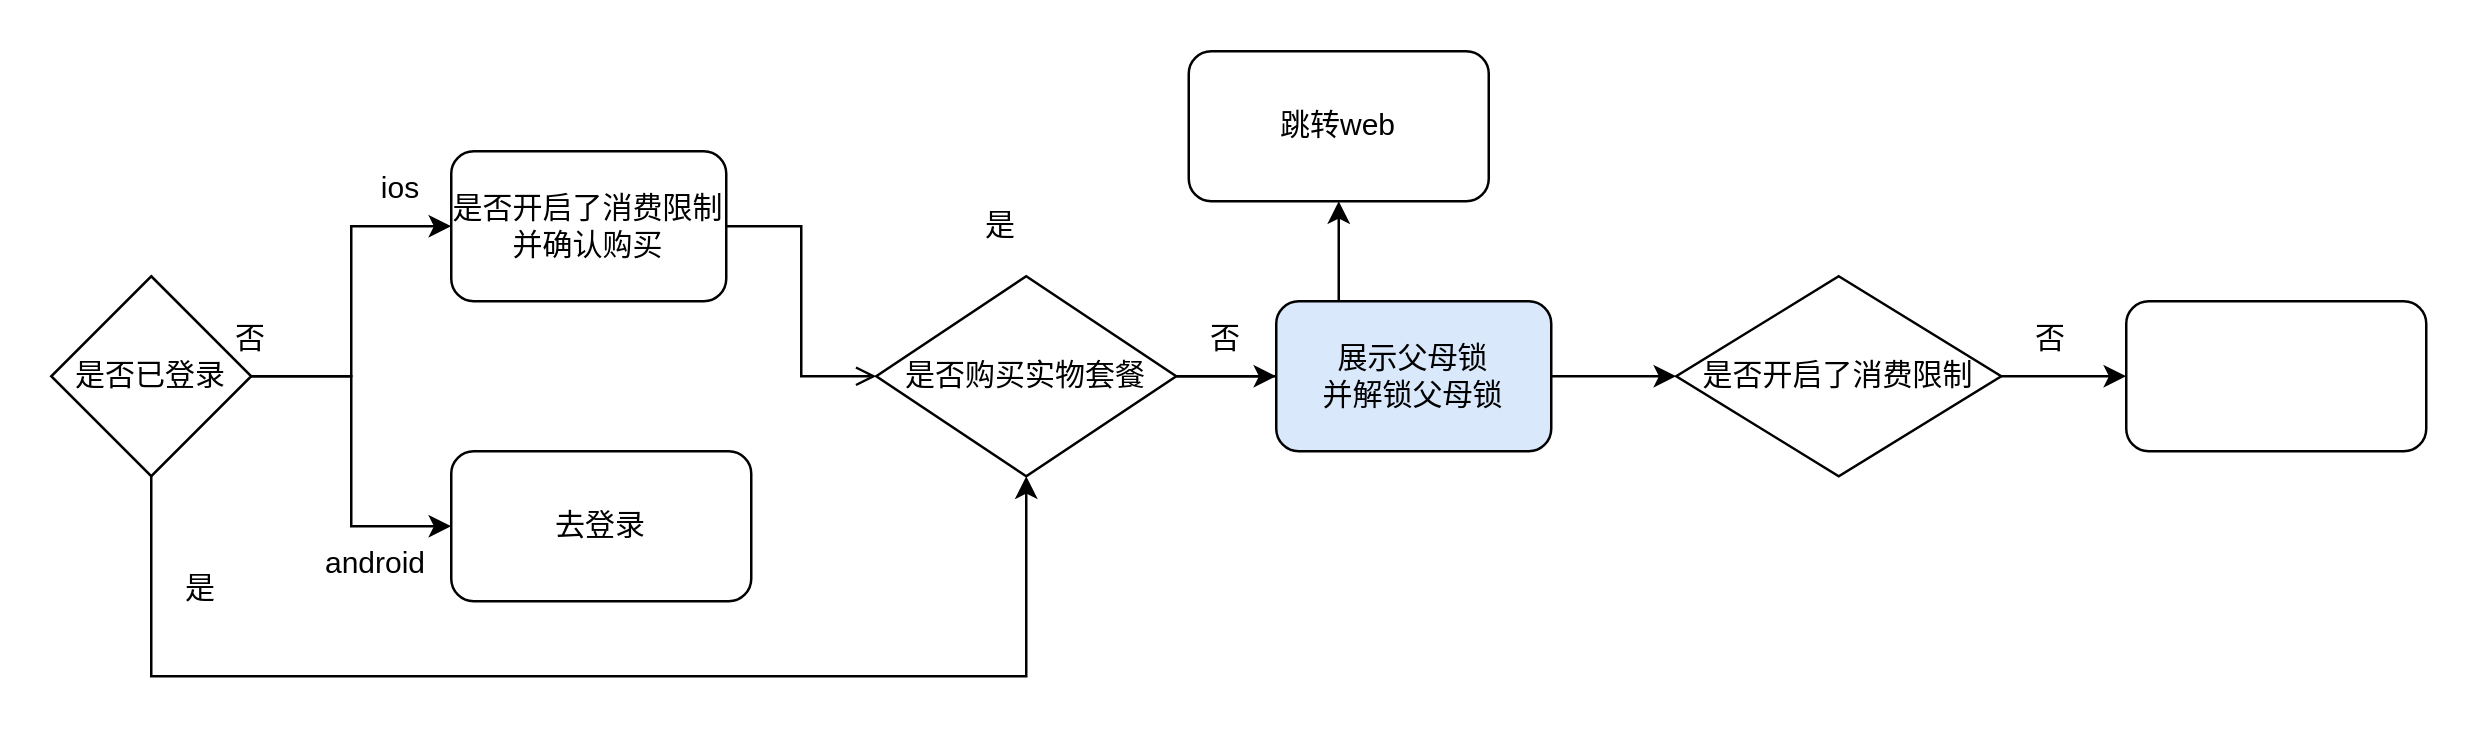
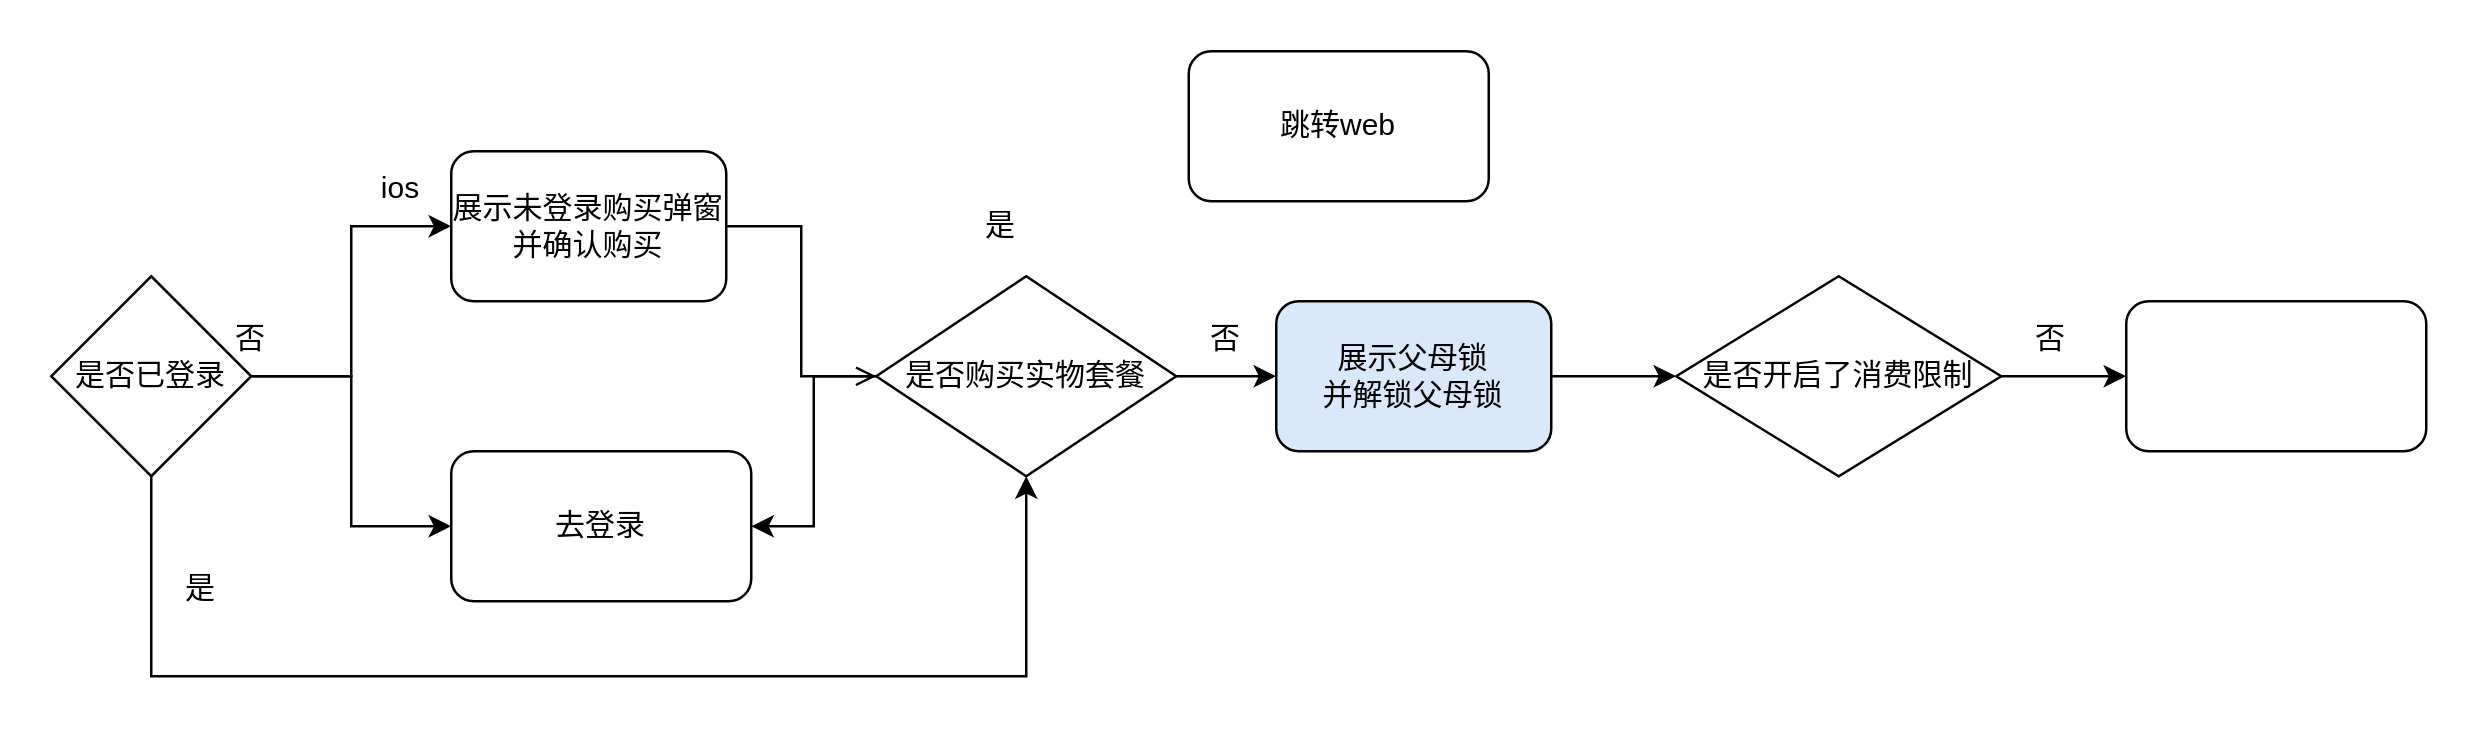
(589, 226) -> (589, 226)
(1339, 259) -> (814, 476)
(376, 564) -> none
